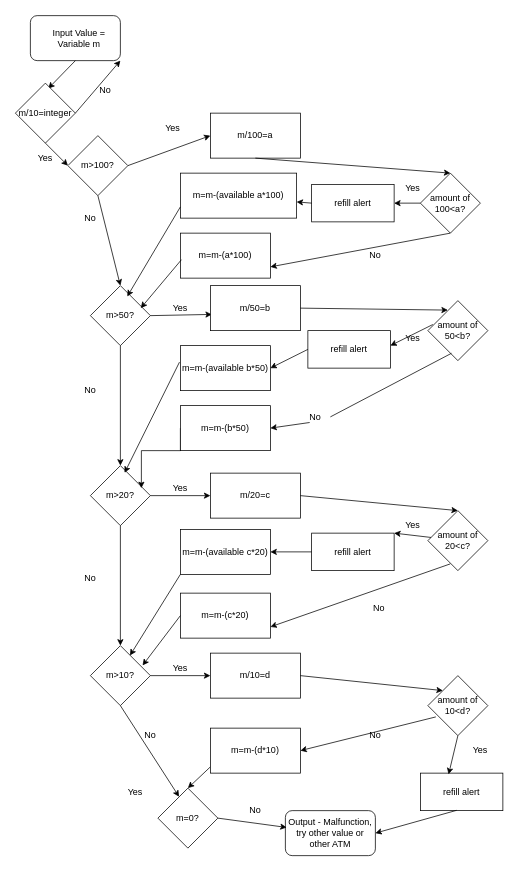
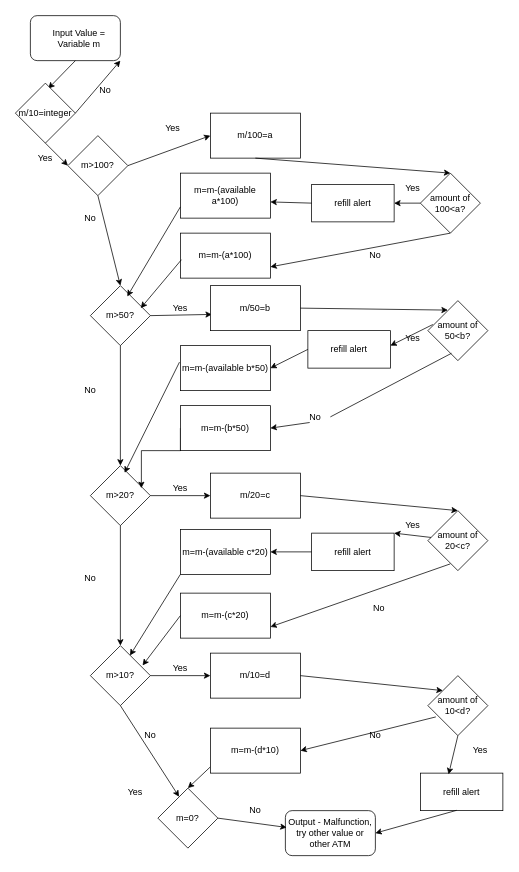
(239, 195) -> (225, 195)
